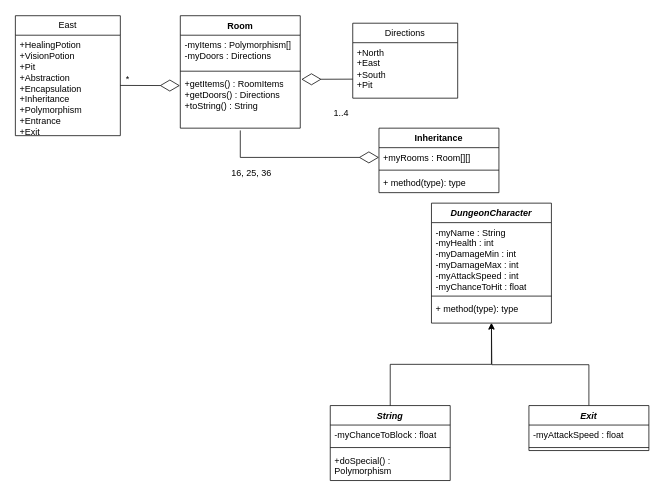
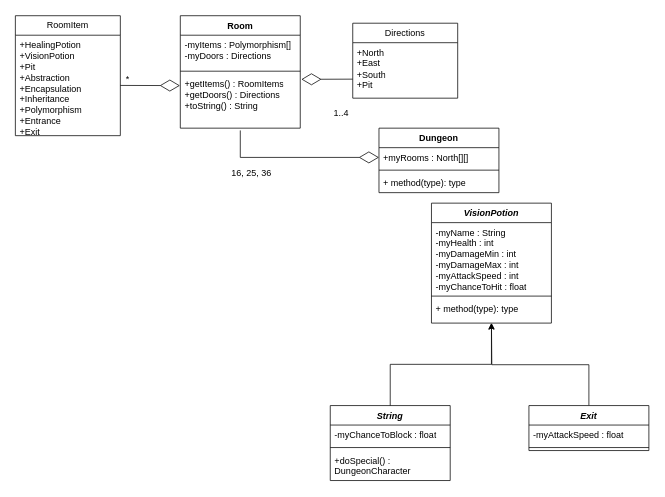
(68, 25) -> (68, 25)
(439, 139) -> (439, 139)
(428, 158) -> (431, 158)
(492, 214) -> (492, 214)
(391, 466) -> (391, 466)
